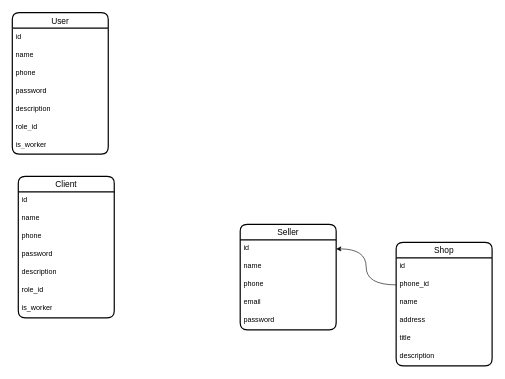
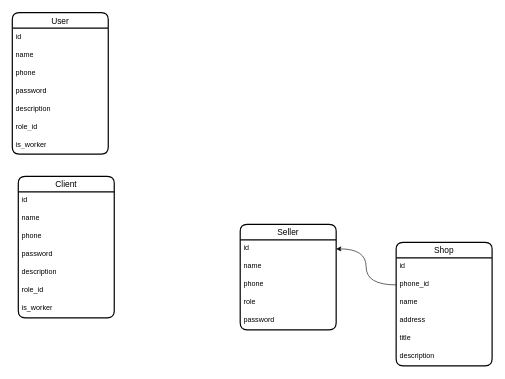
(252, 302) -> (251, 302)
